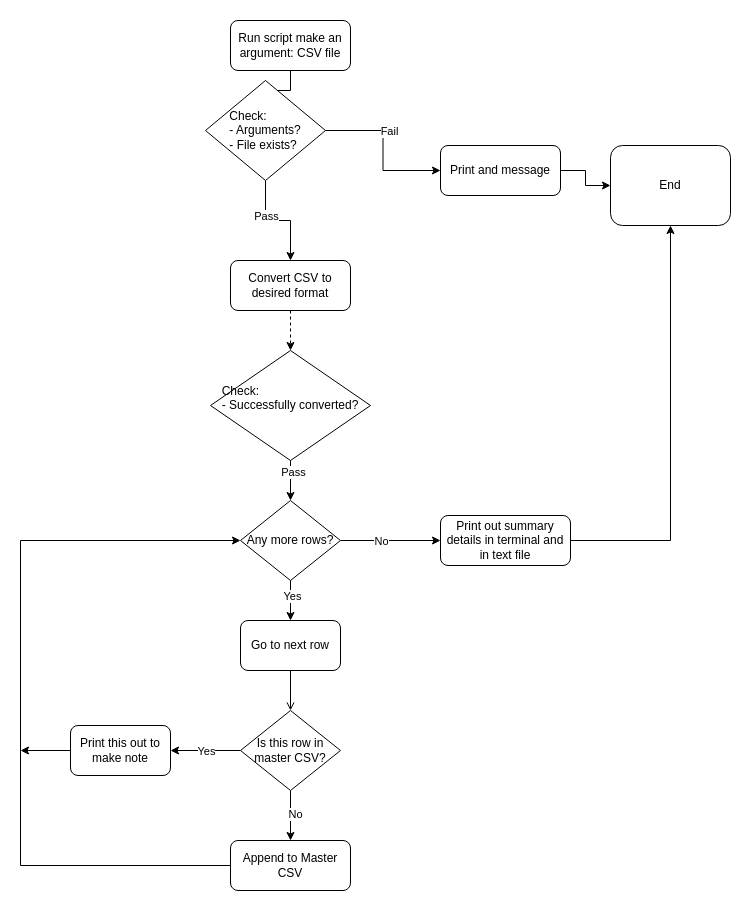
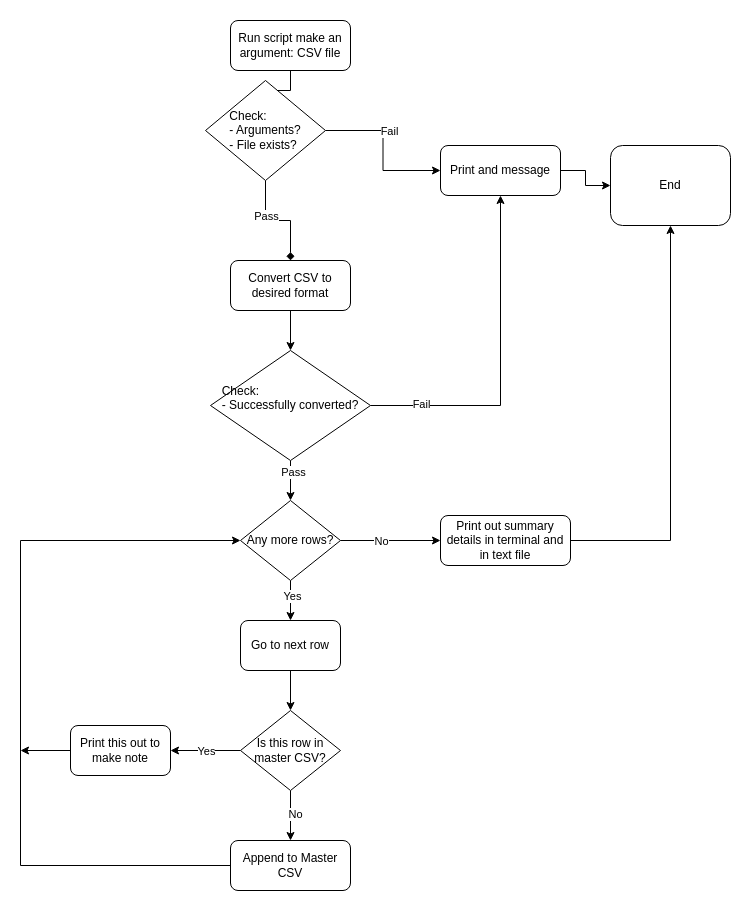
(291, 252) -> (291, 252)
(291, 327) -> (291, 327)
none -> (501, 369)
(291, 704) -> (291, 702)
